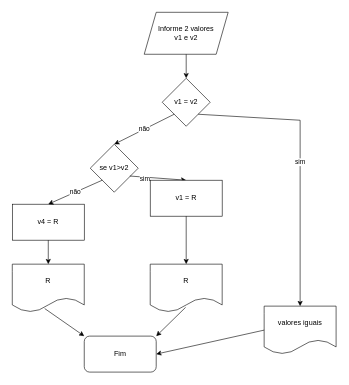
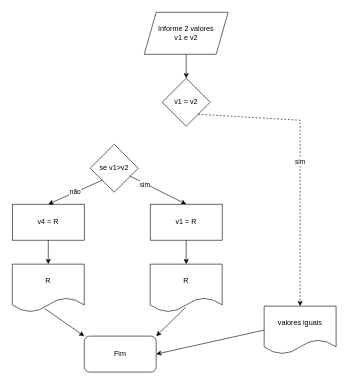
(146, 128) -> none
(300, 158) -> (300, 158)
(186, 198) -> (186, 222)
